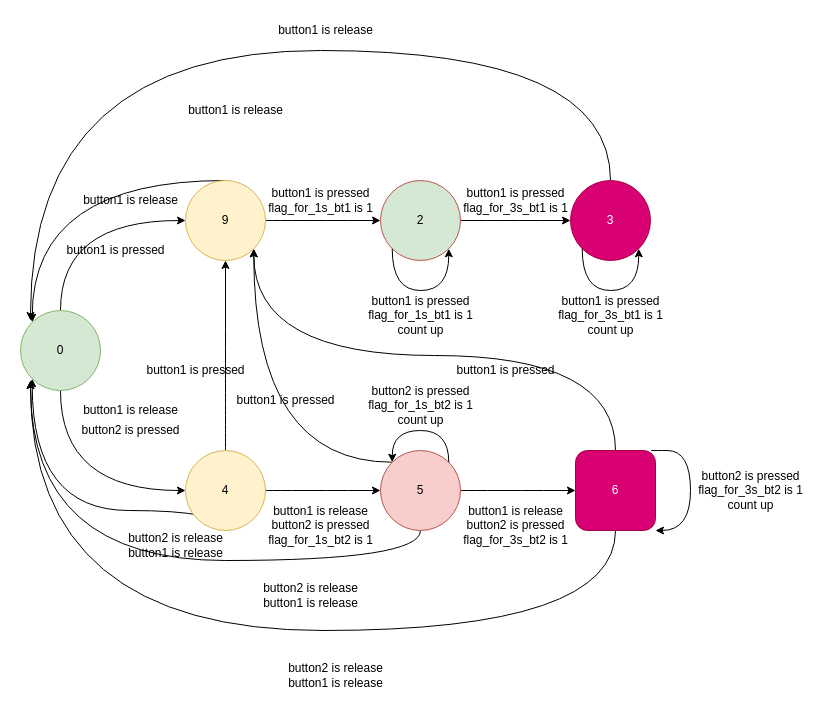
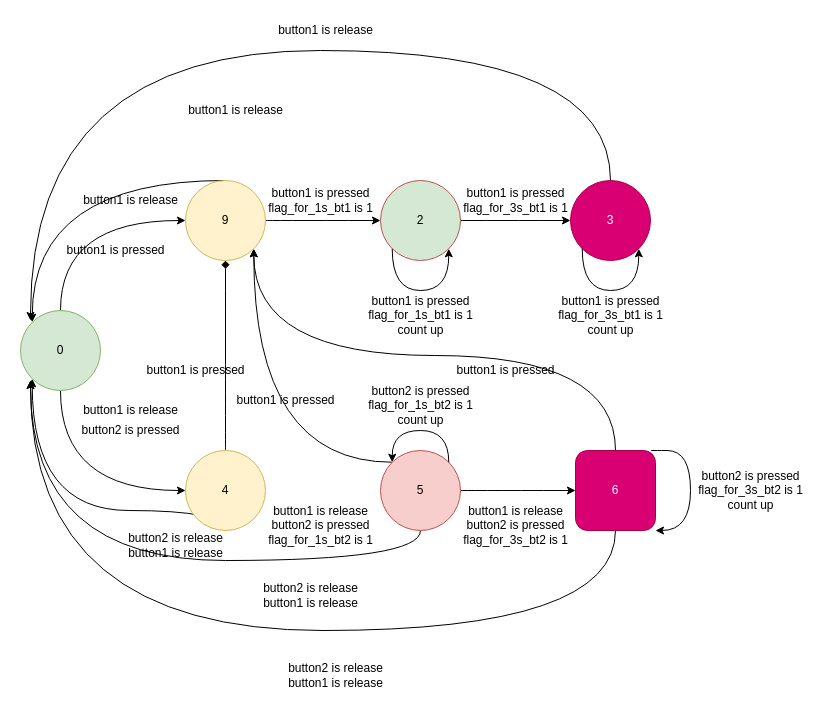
(226, 269) -> (226, 269)
(321, 491) -> none
